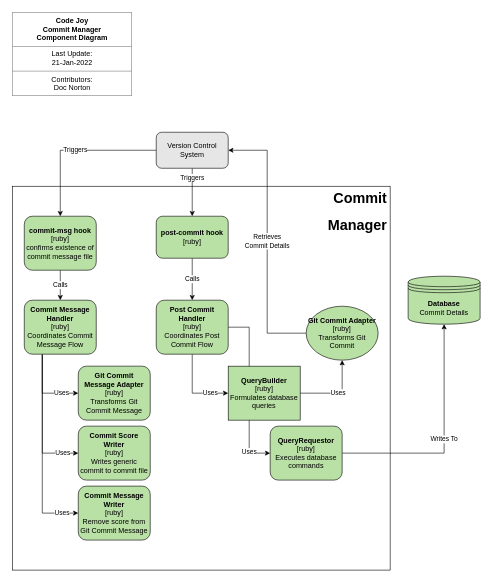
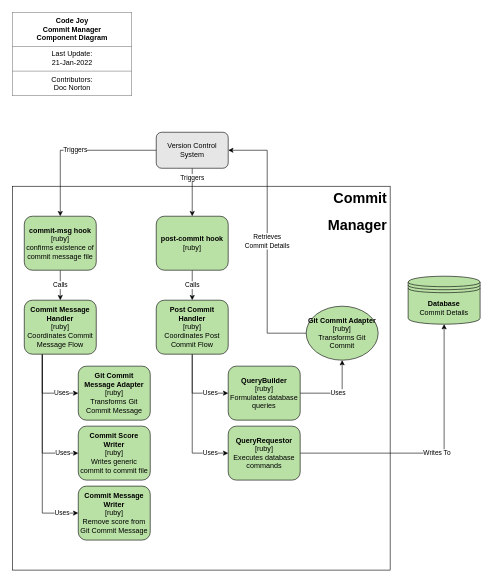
(192, 237) -> (192, 243)
(264, 393) -> (264, 393)
(306, 453) -> (264, 453)
